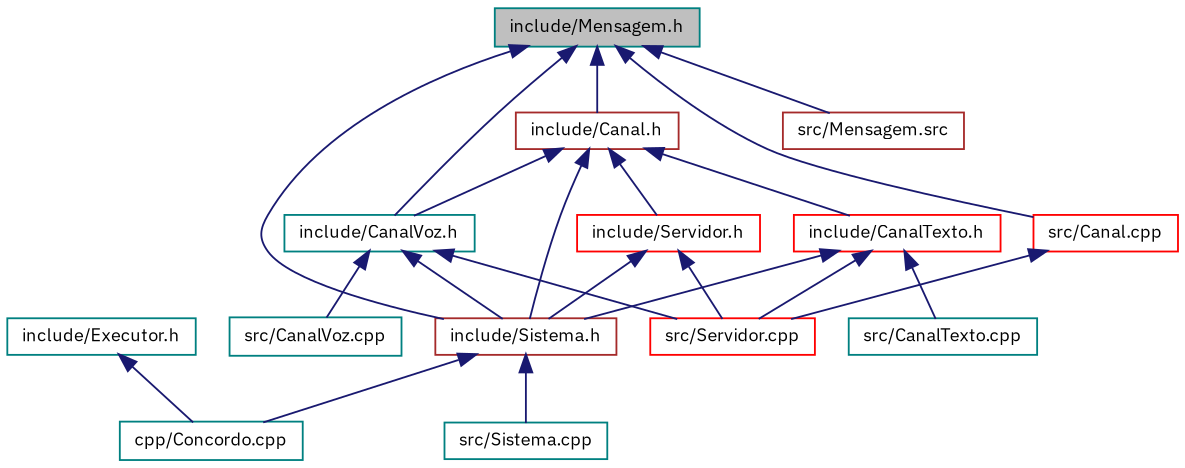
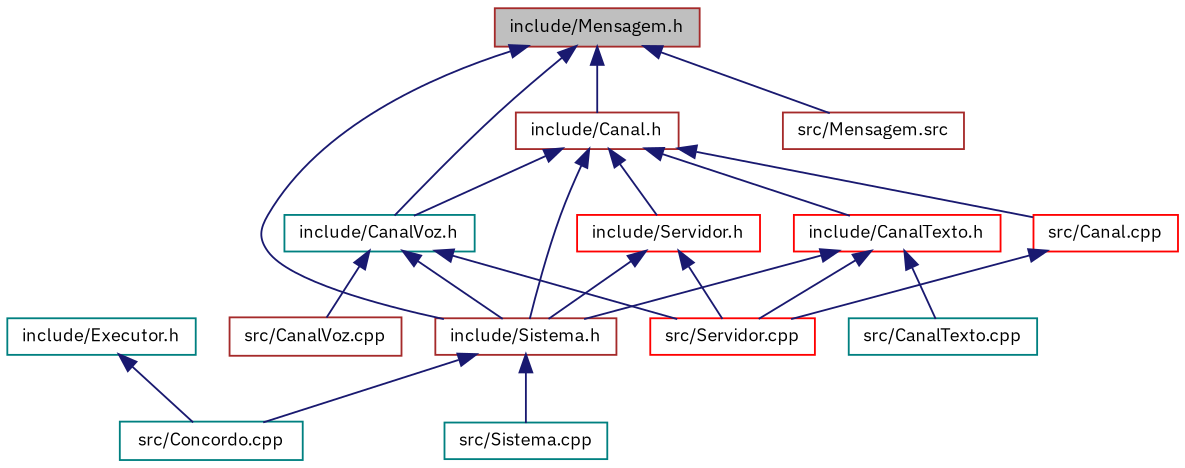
(597, 27) -> (597, 27)
(819, 167) -> (865, 185)
(316, 337) -> (316, 337)
(211, 441) -> (211, 441)
